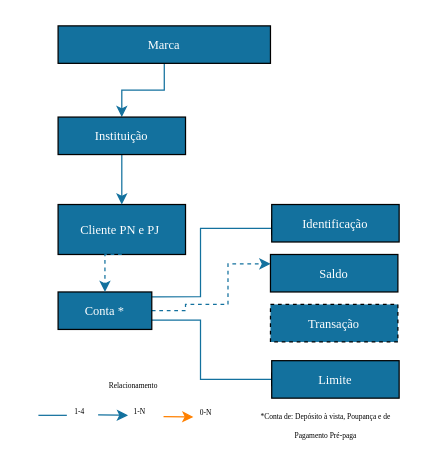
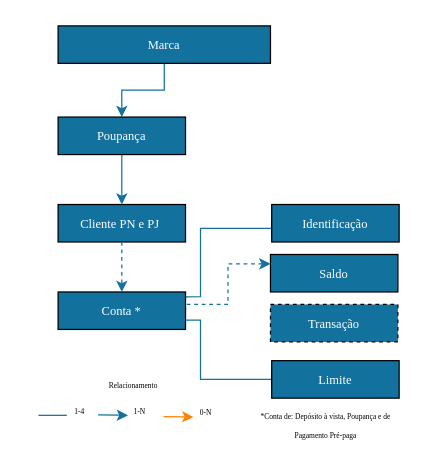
(122, 136) -> (122, 136)
(122, 229) -> (122, 223)
(105, 311) -> (122, 311)
